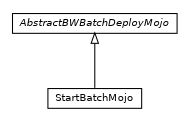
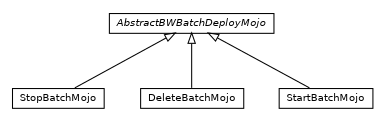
none -> (58, 98)
none -> (192, 98)
